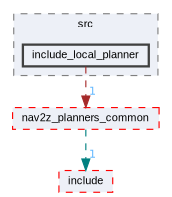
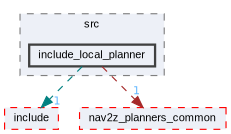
(86, 144) -> (66, 83)
